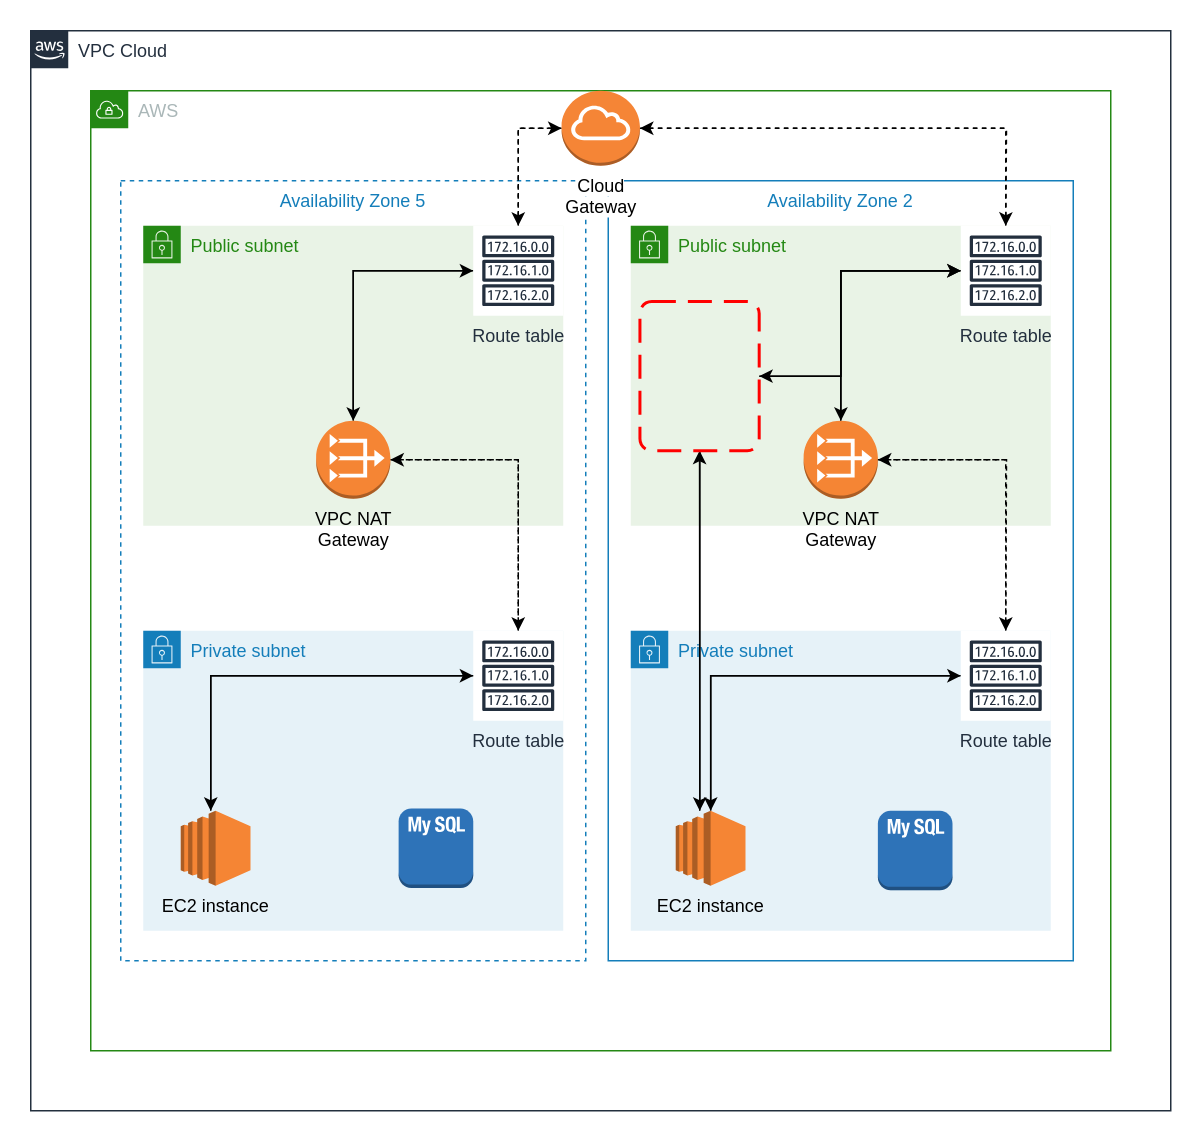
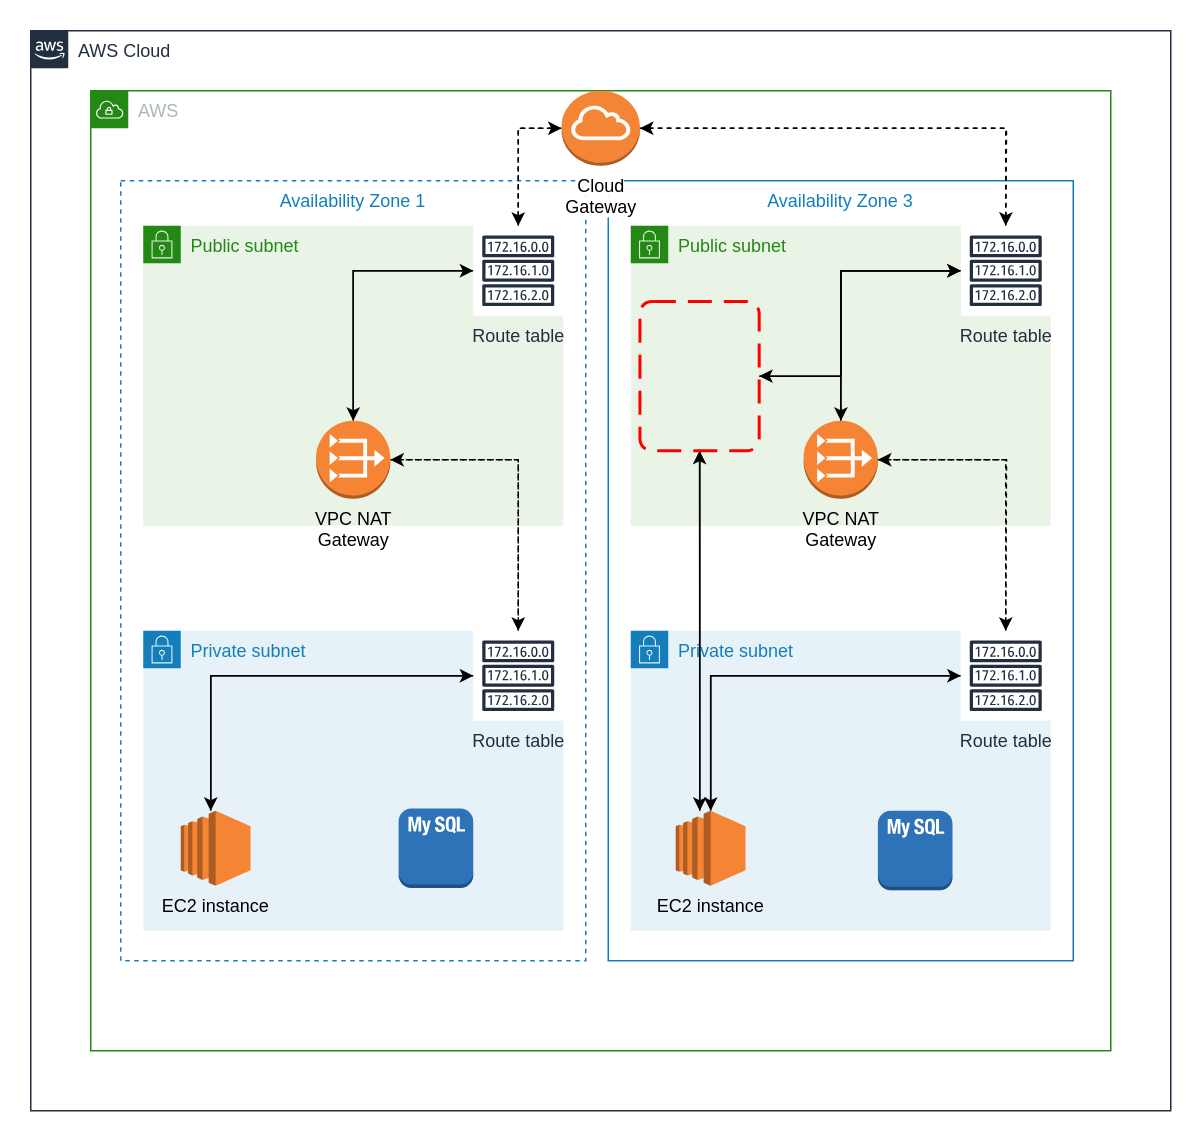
(119, 52) -> (119, 52)
(353, 201) -> (353, 201)
(840, 201) -> (840, 201)
